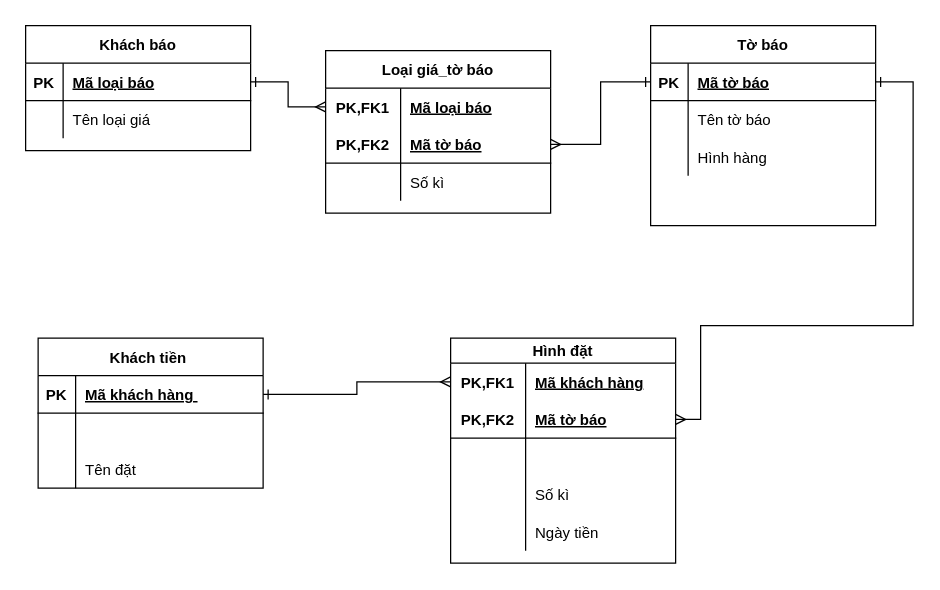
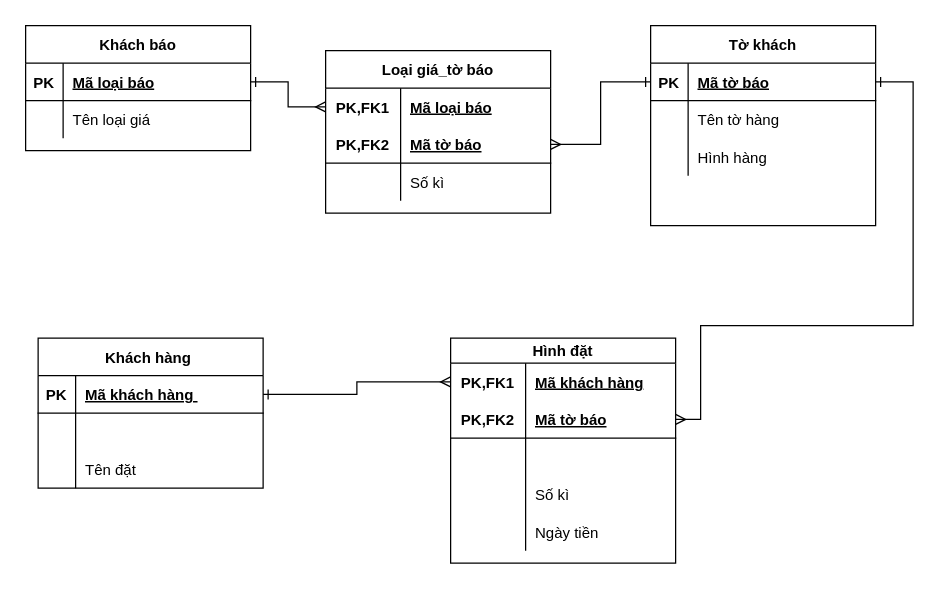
(763, 45) -> (763, 45)
(736, 120) -> (740, 120)
(150, 358) -> (150, 358)
